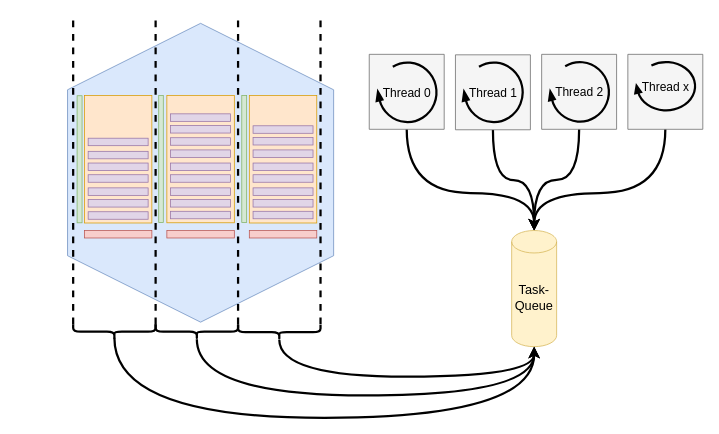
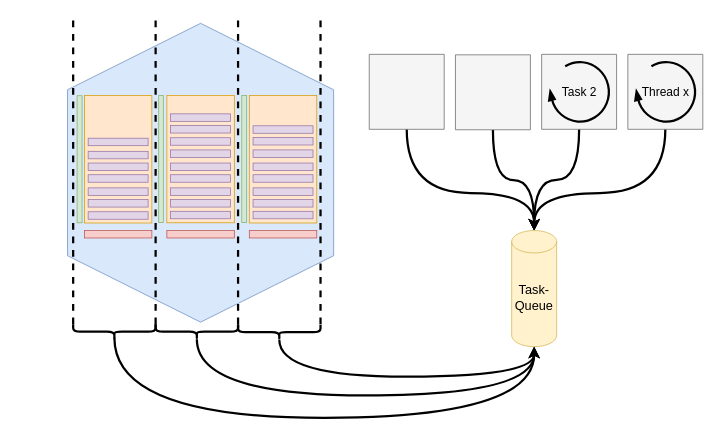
(666, 86) -> (666, 92)
(407, 92) -> none
(493, 92) -> none
(580, 92) -> (580, 92)
